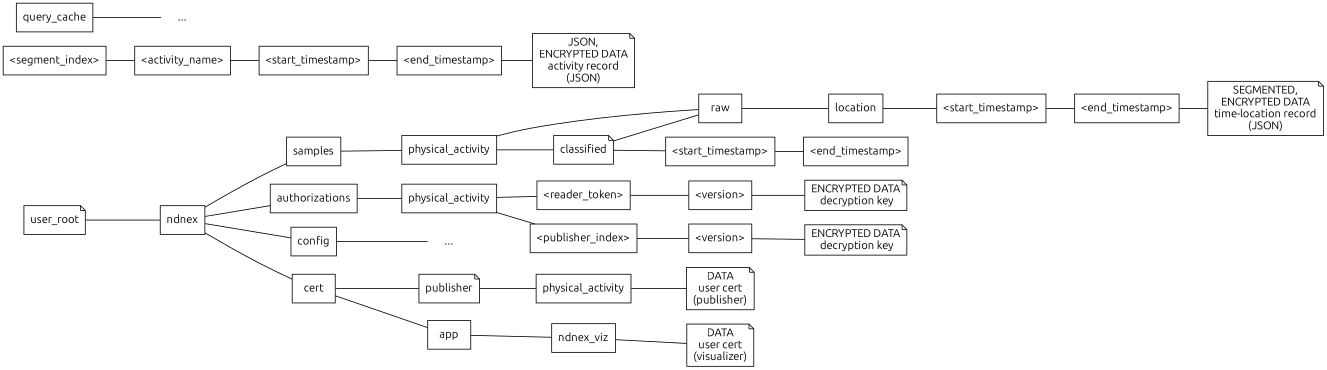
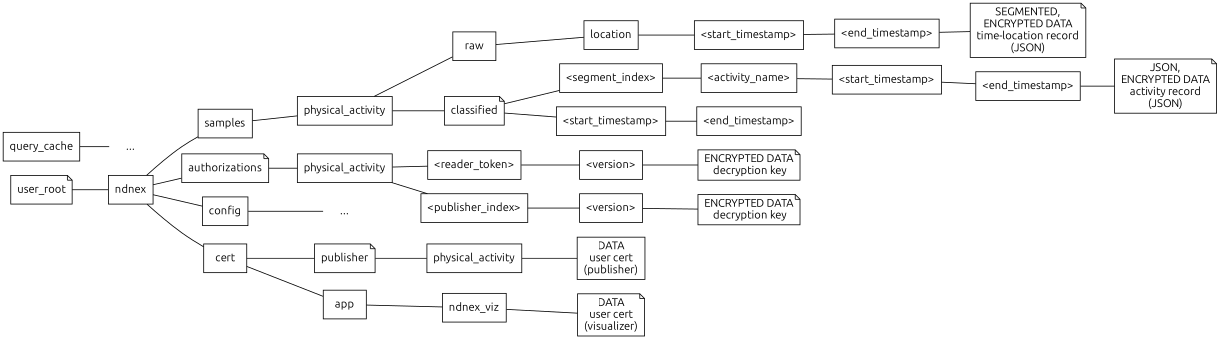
(656, 128) -> (532, 97)
(314, 199) -> (225, 168)
(720, 289) -> (611, 258)
